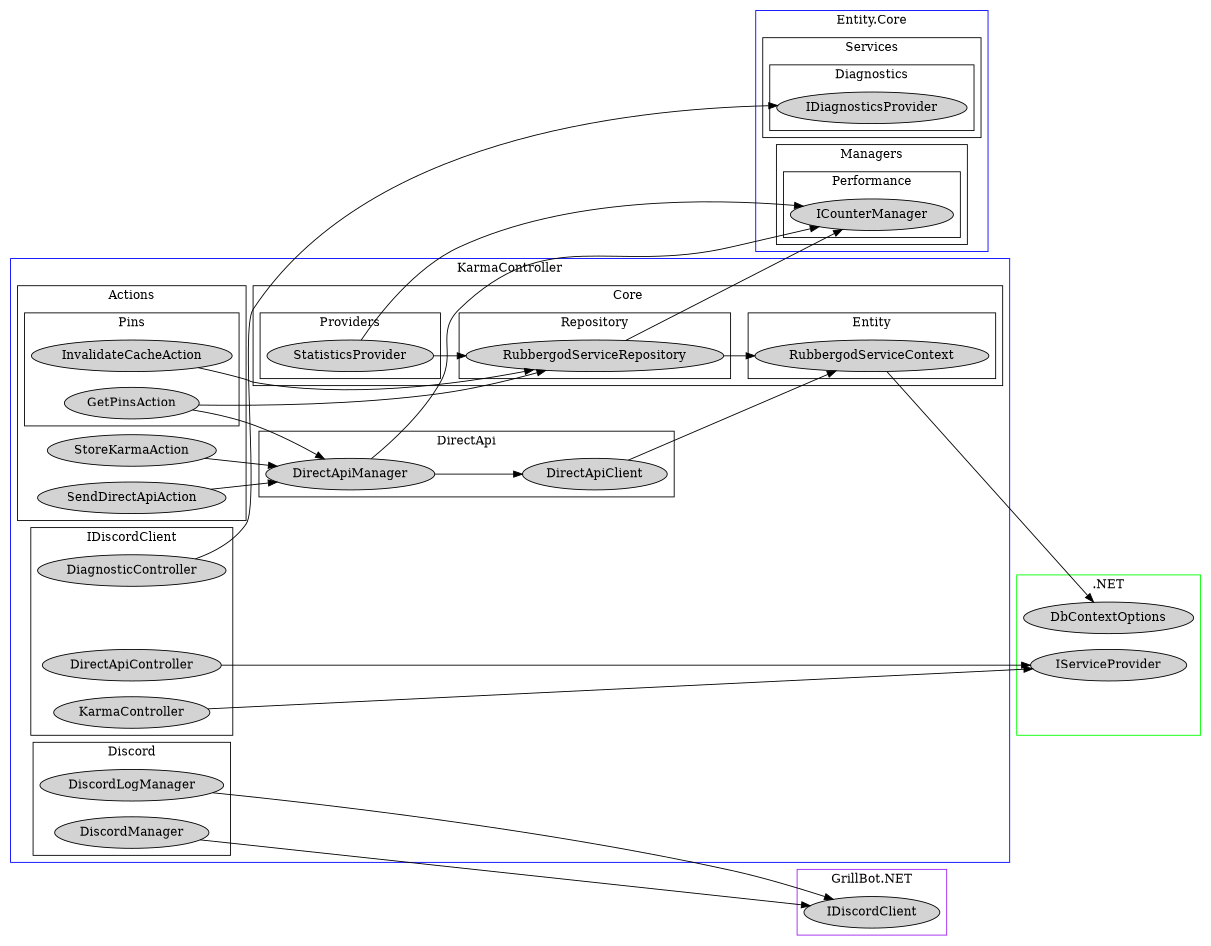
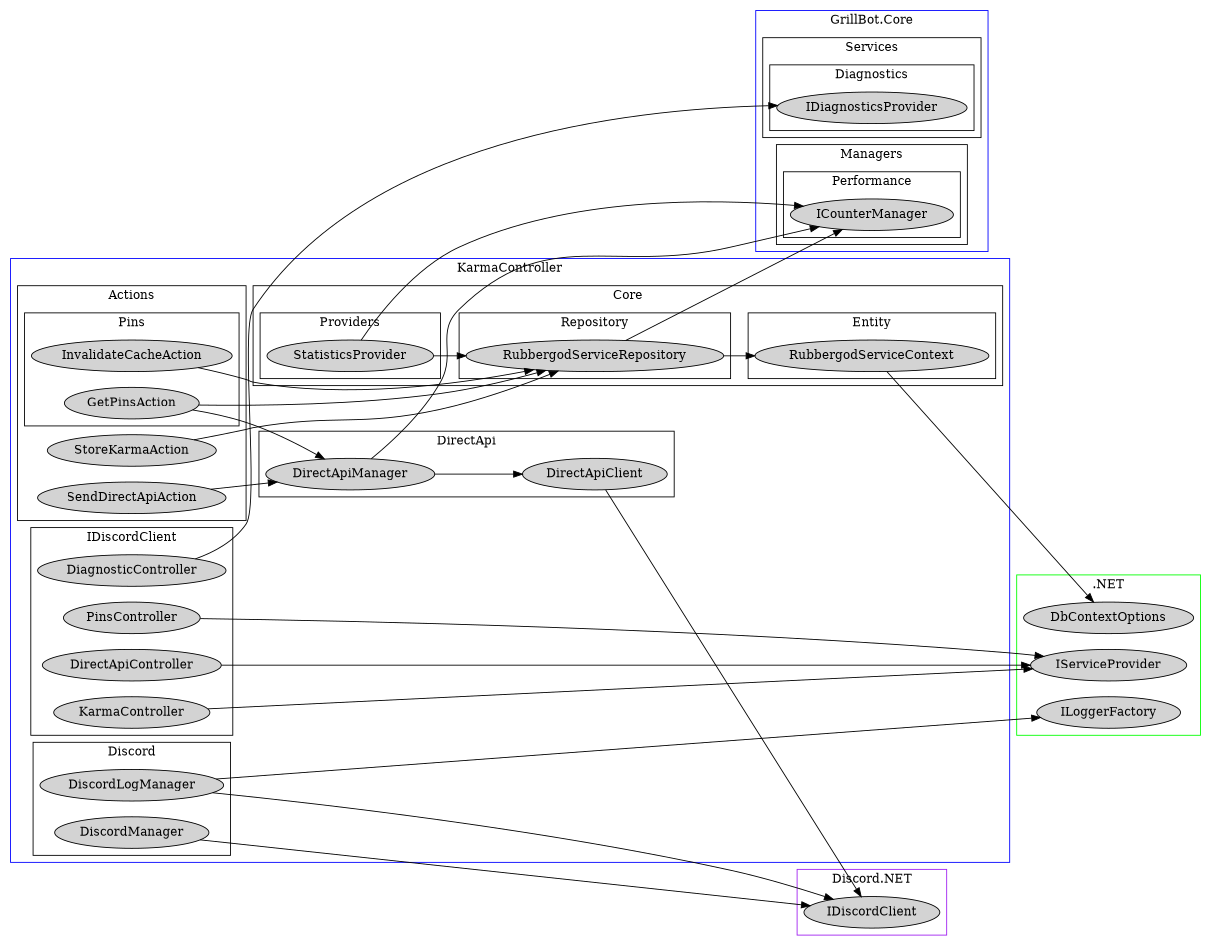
(872, 21) -> (872, 21)
(728, 417) -> (731, 690)
(237, 462) -> (374, 419)
none -> (132, 618)
none -> (1109, 713)
(872, 879) -> (872, 879)
